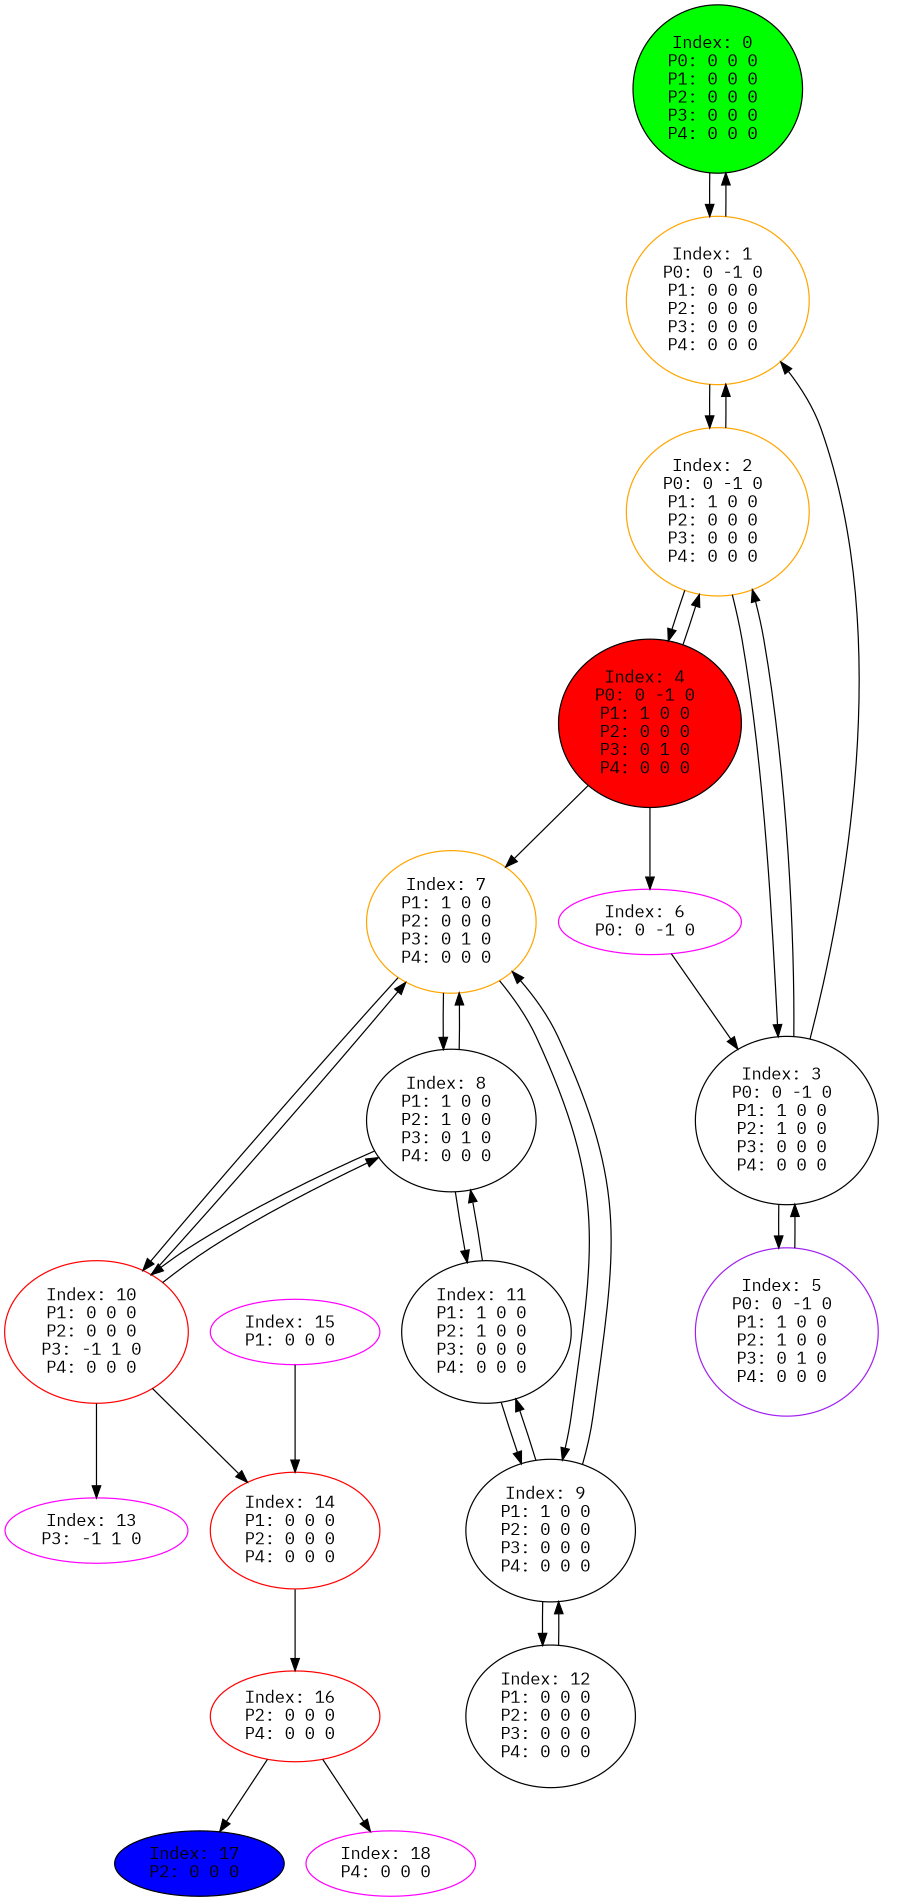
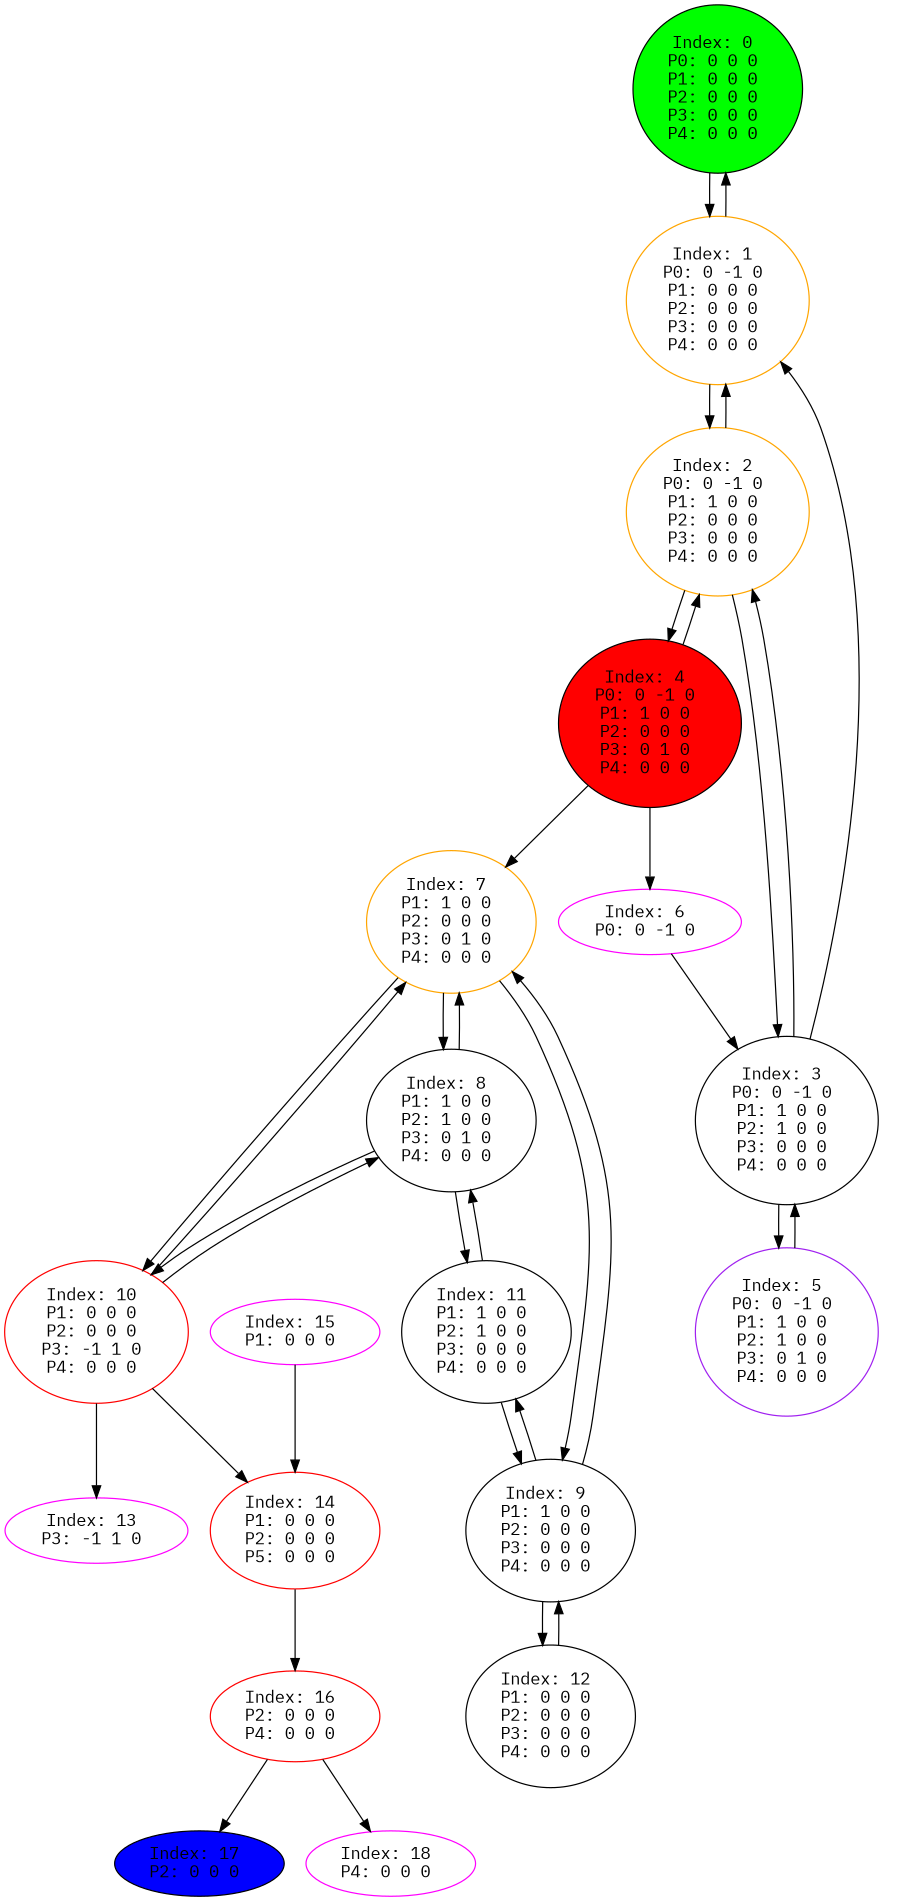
(295, 1531) -> (295, 1531)
